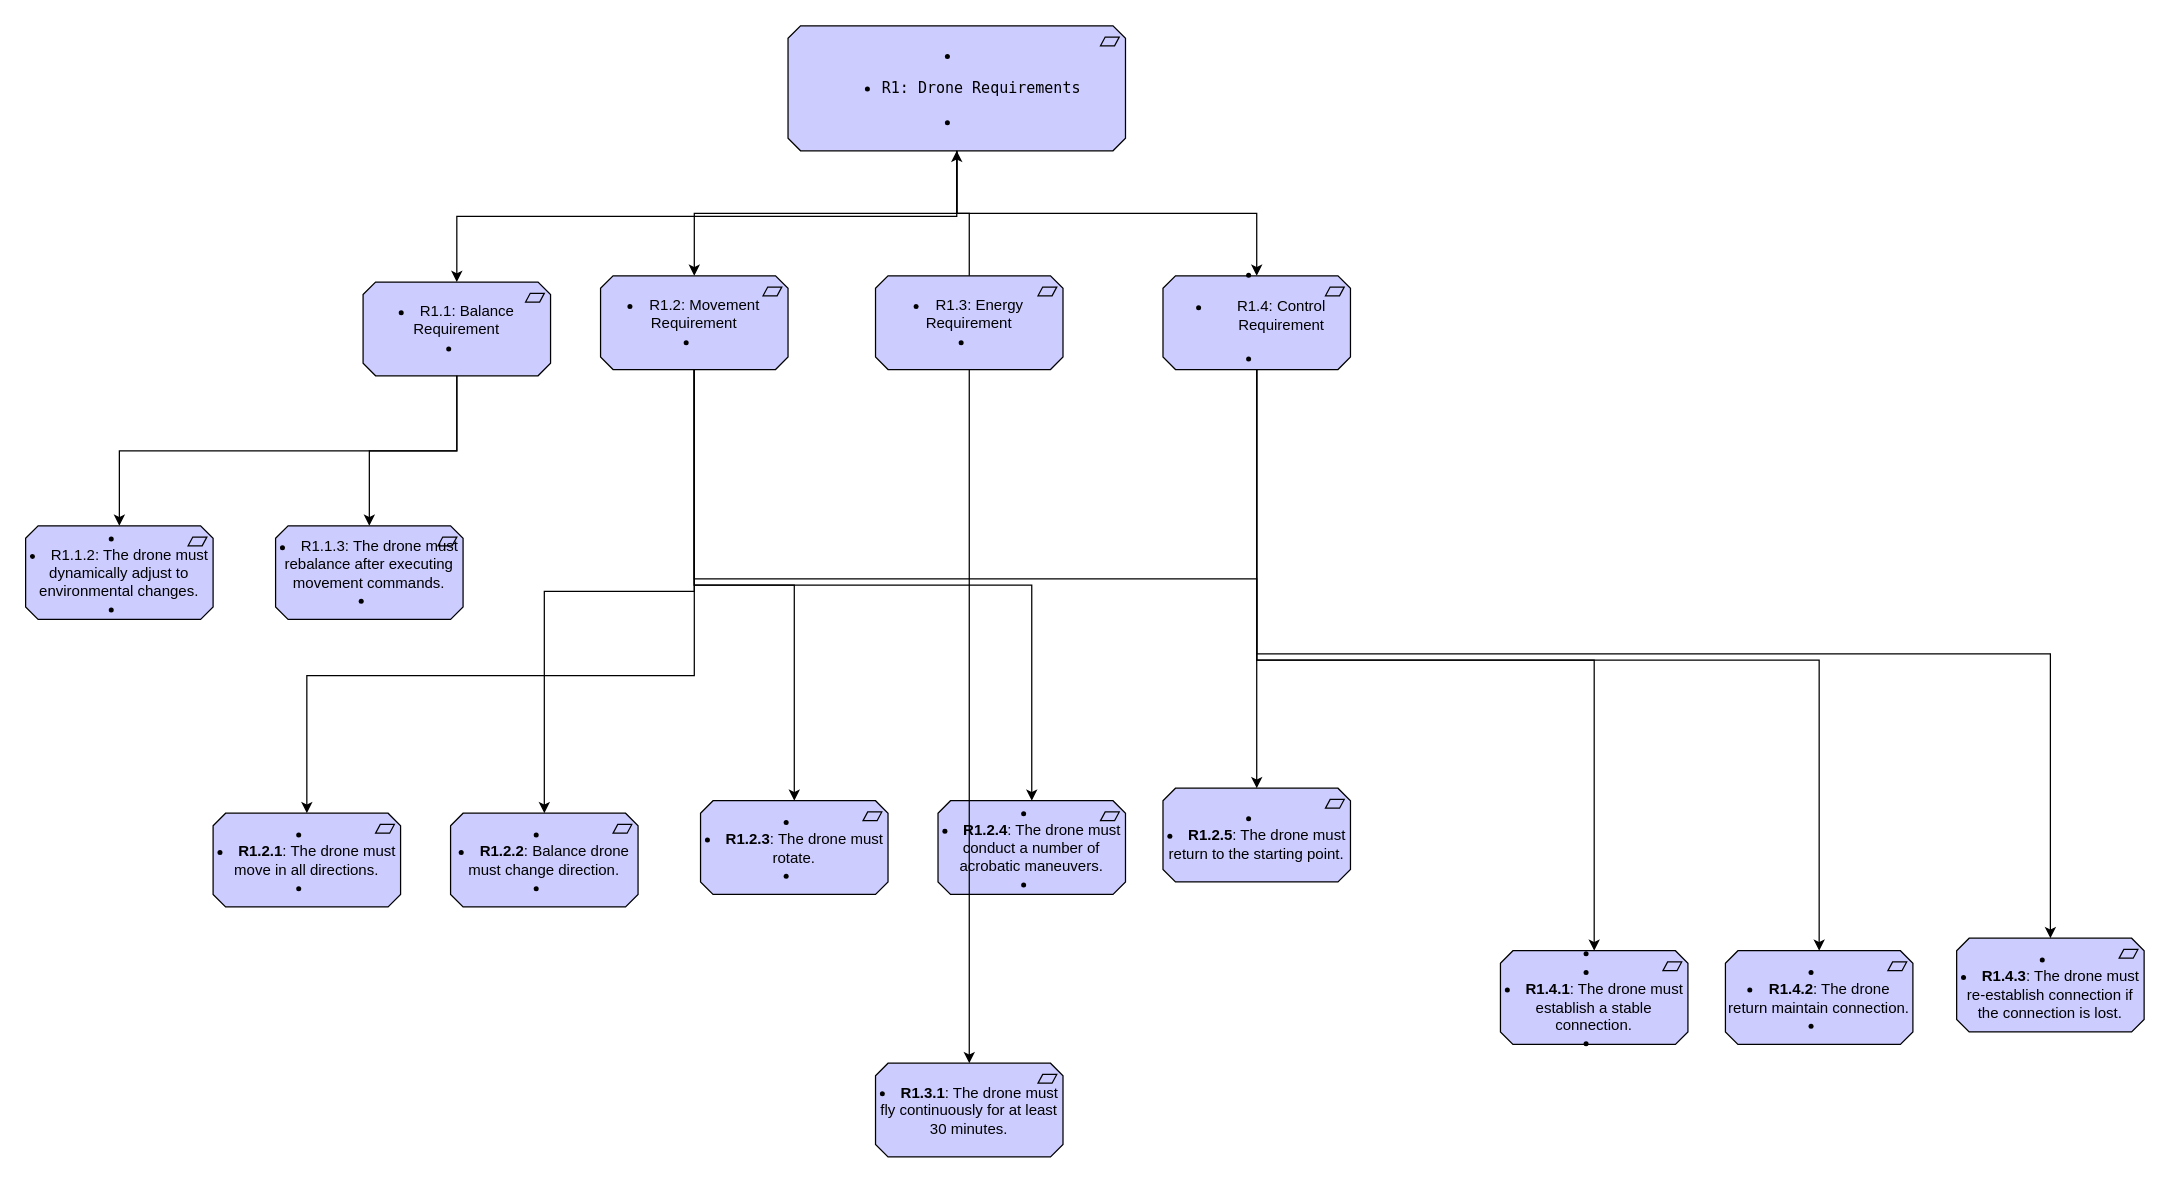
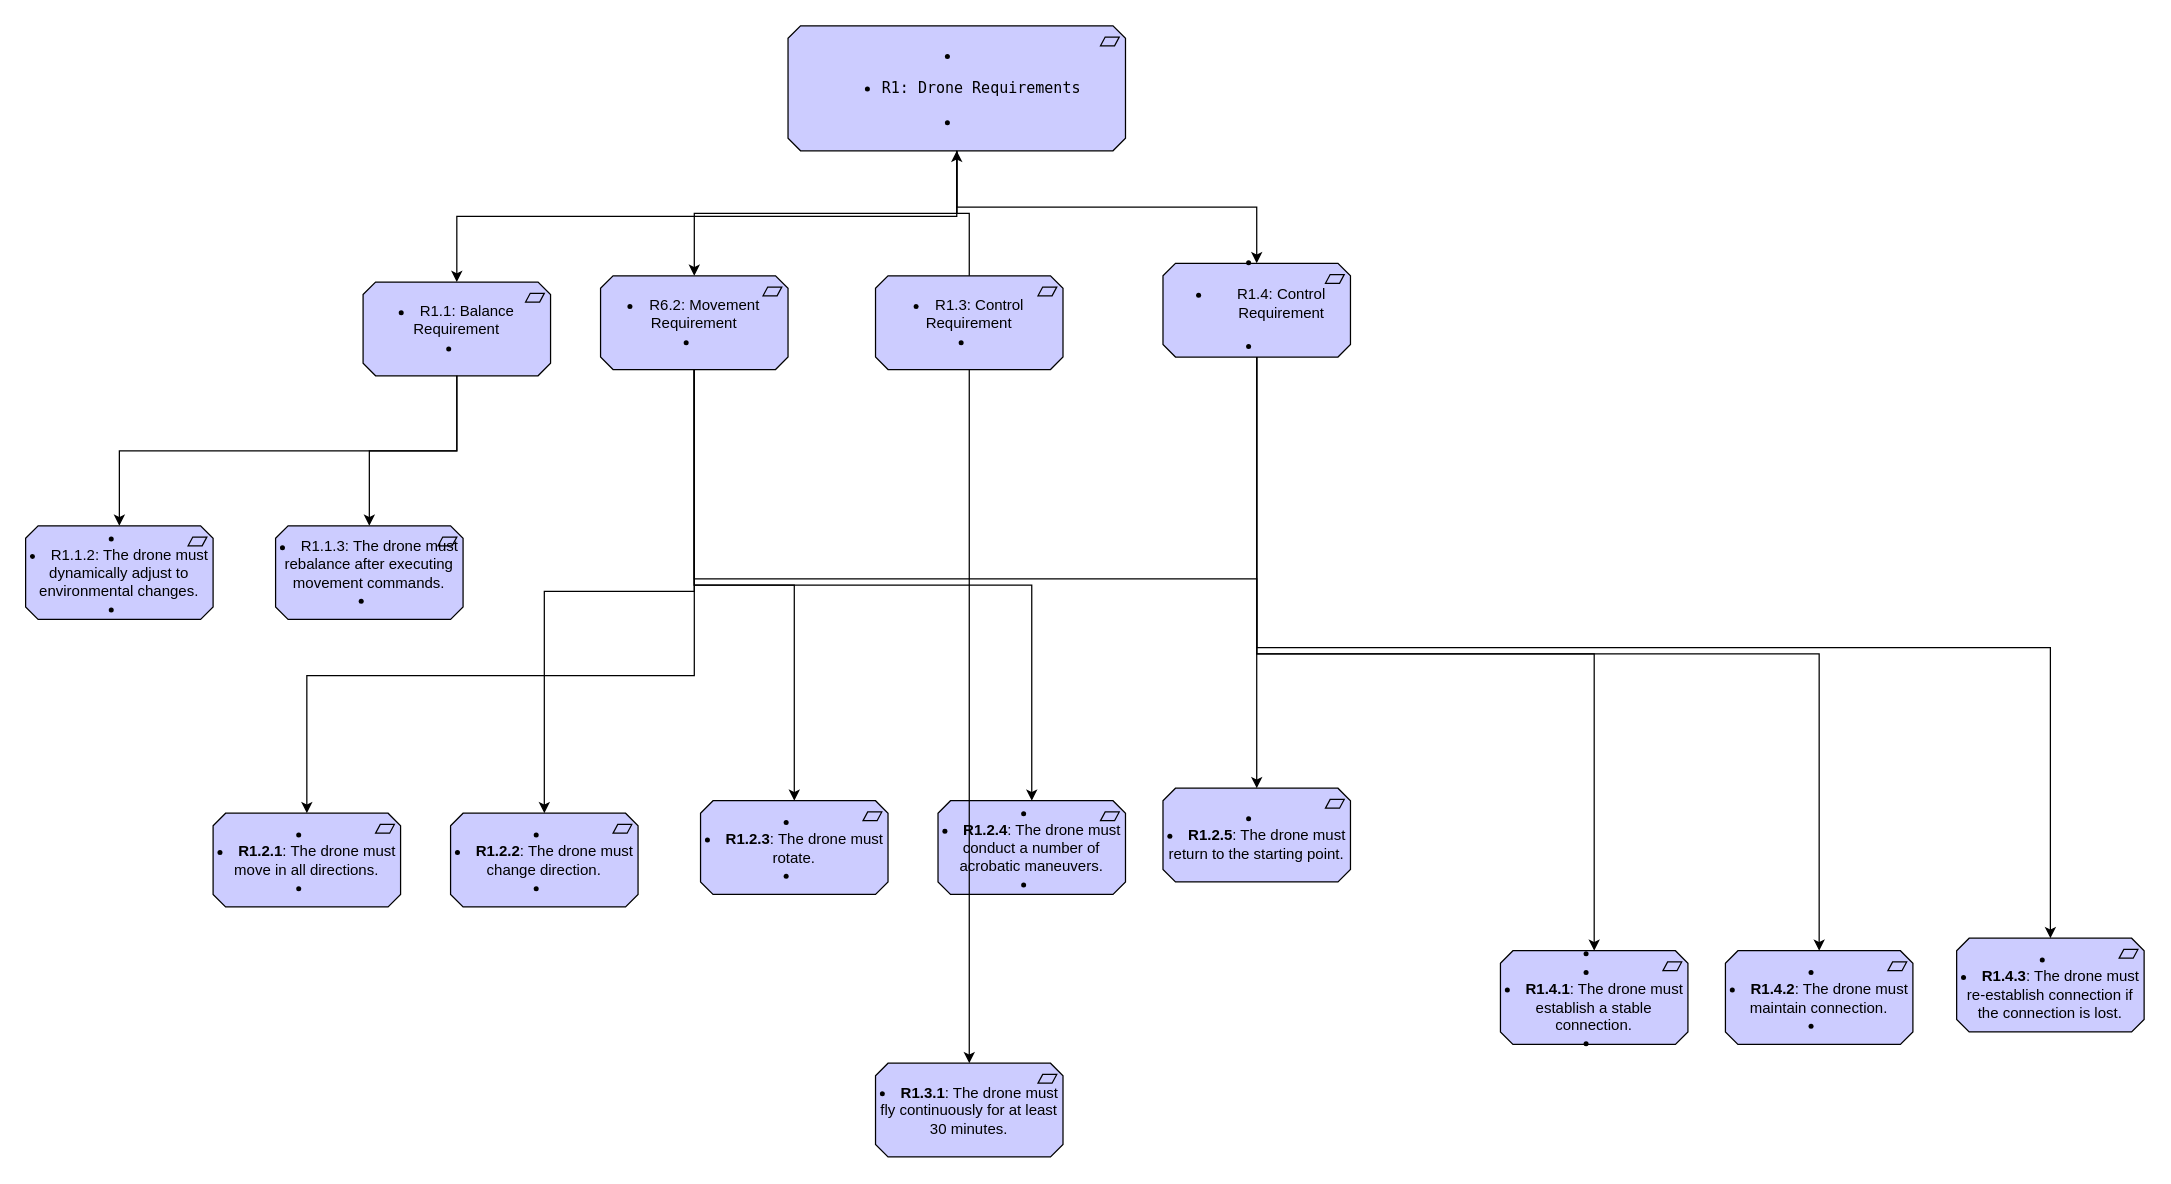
(694, 323) -> (694, 323)
(969, 323) -> (969, 323)
(1257, 323) -> (1257, 310)
(544, 861) -> (544, 861)
(1819, 998) -> (1819, 998)
